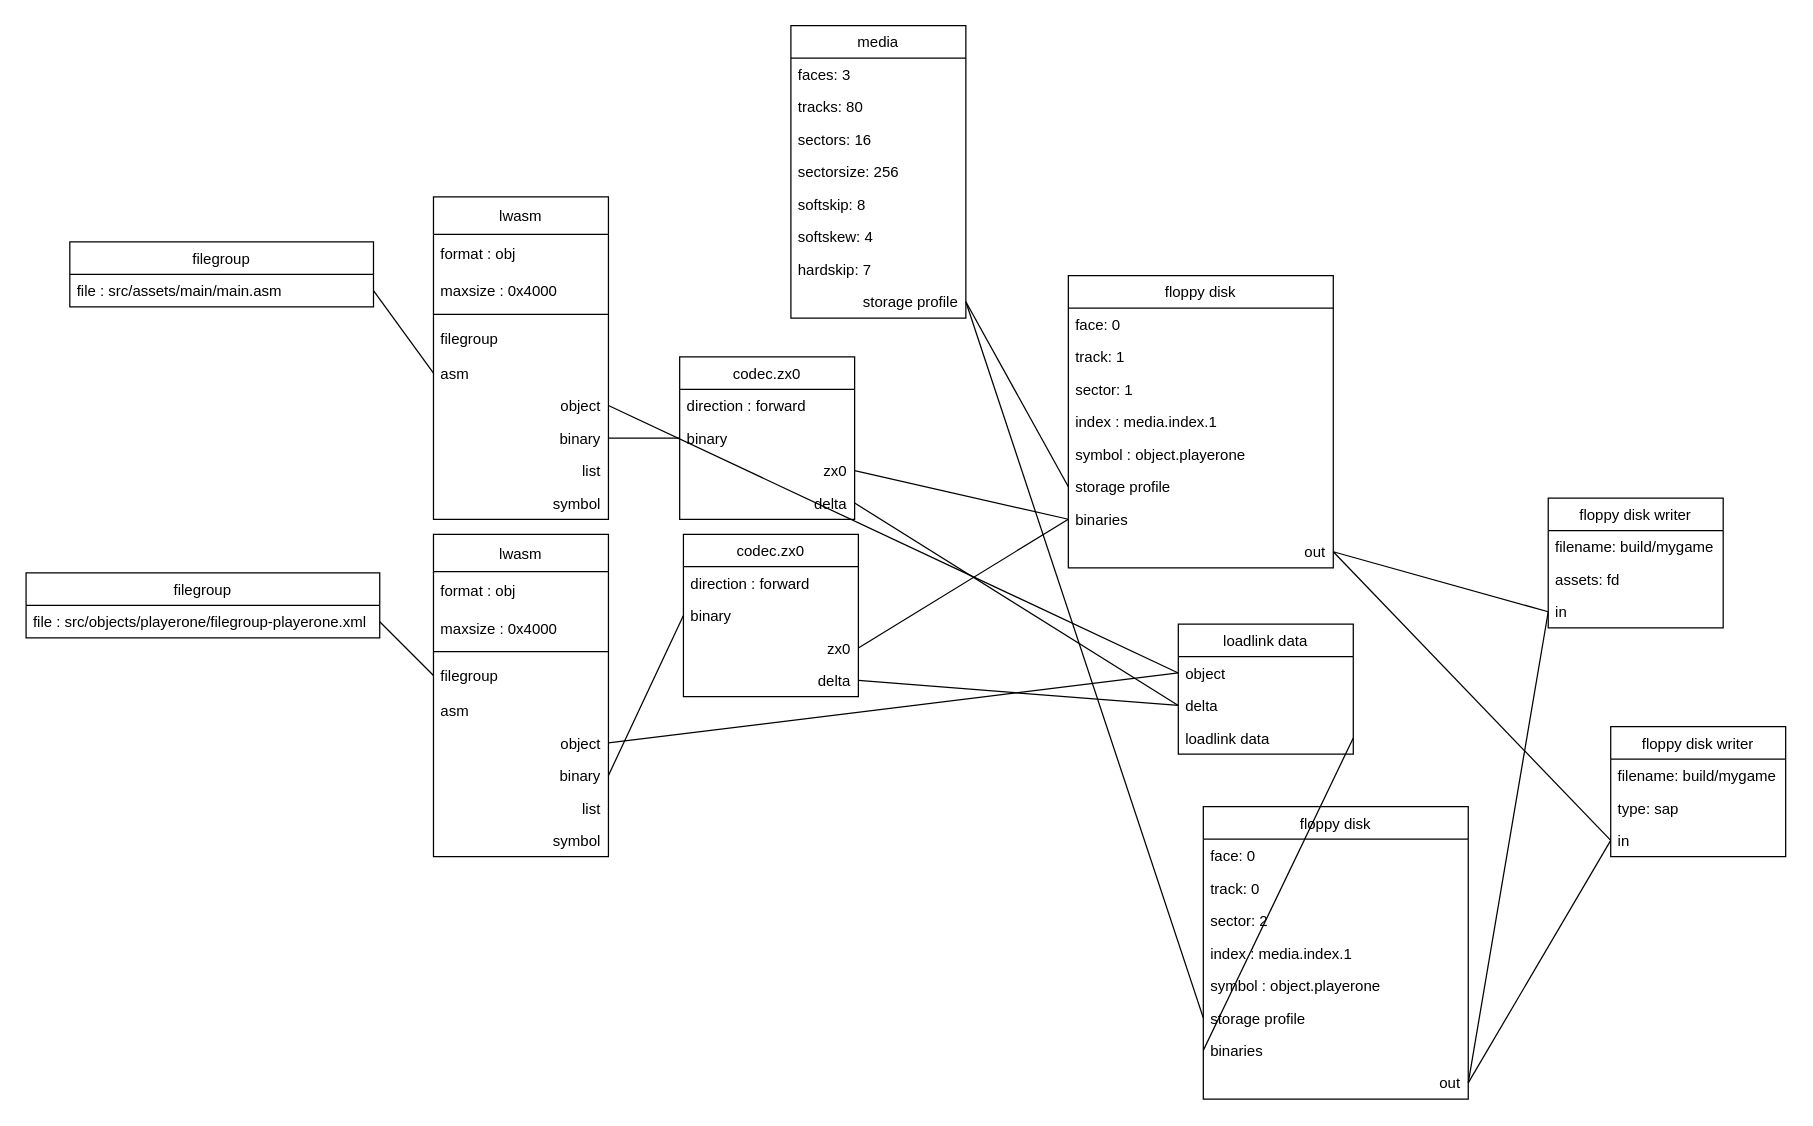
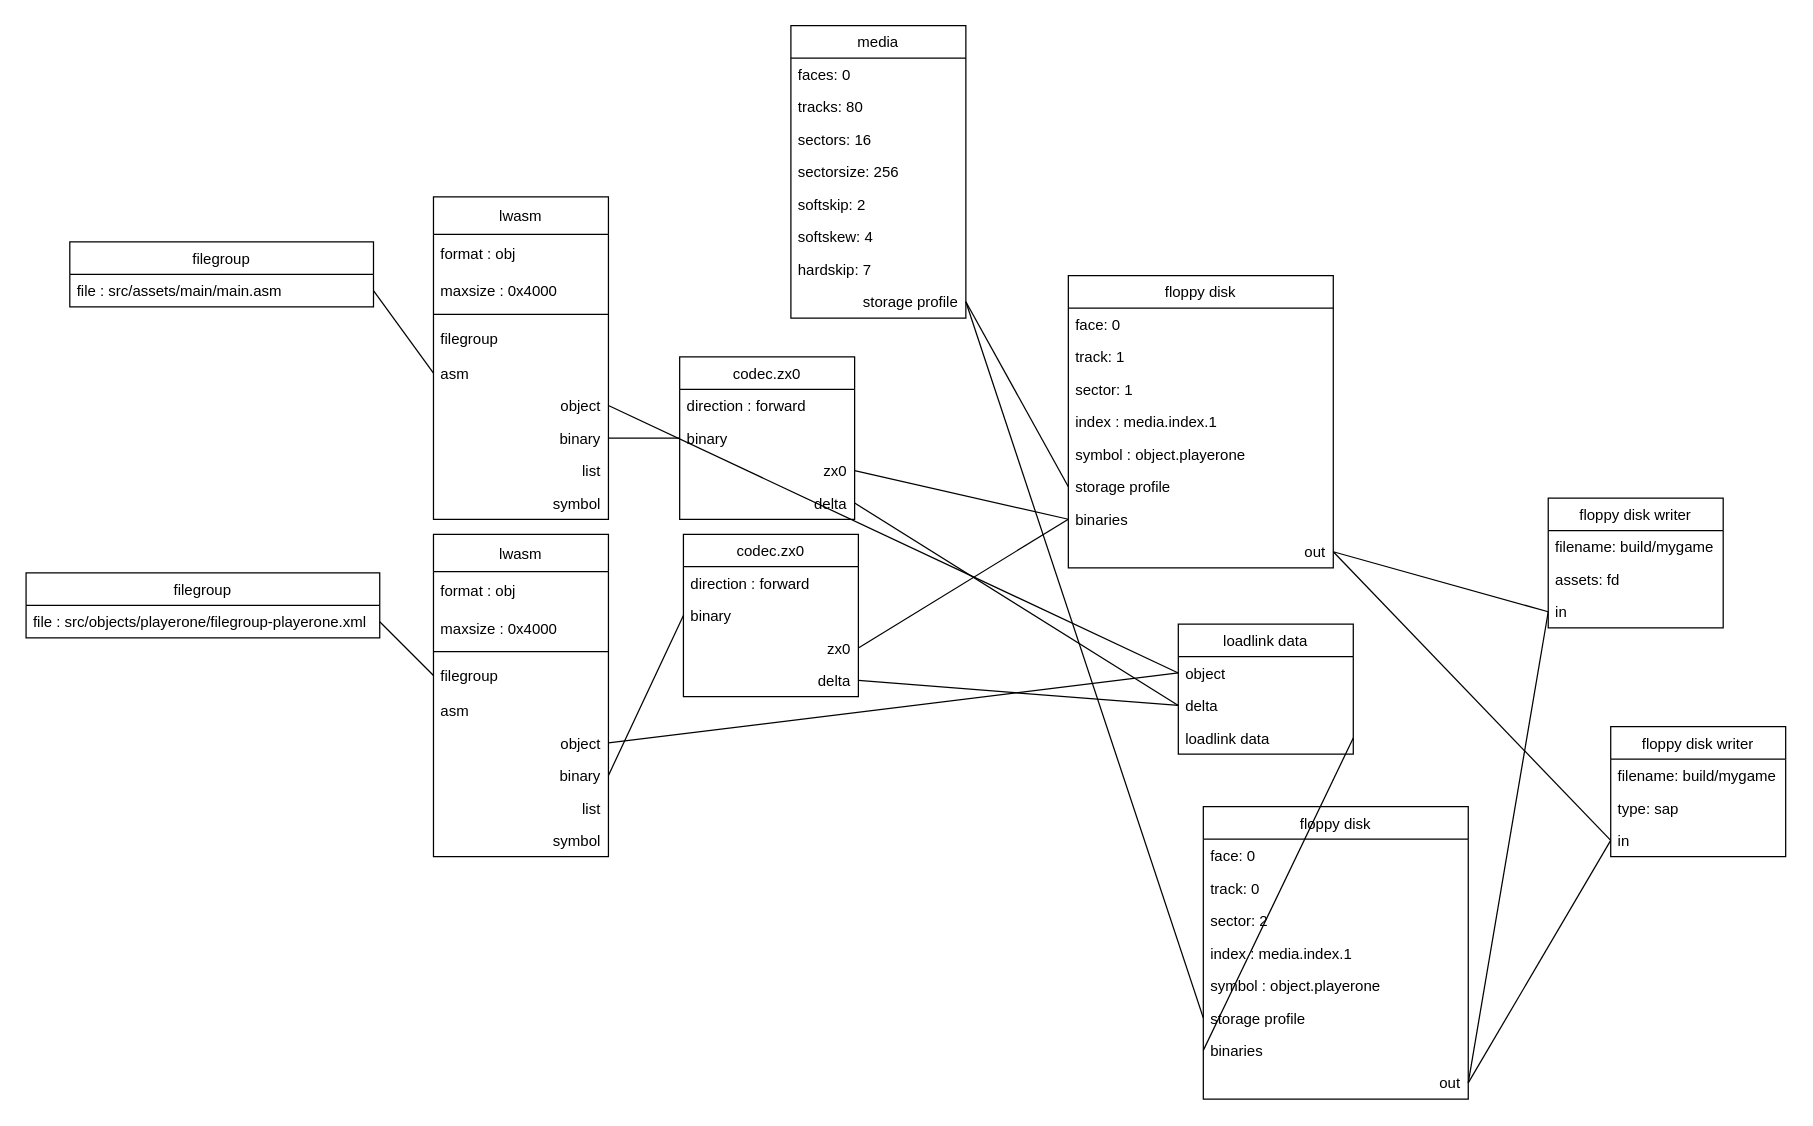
(827, 75) -> (827, 75)
(838, 205) -> (838, 205)
